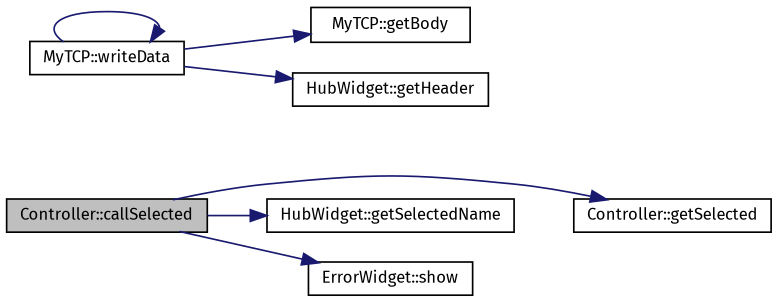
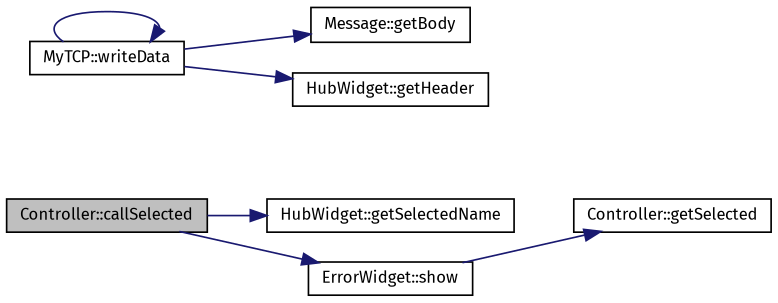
(391, 25) -> (391, 25)
(382, 176) -> (524, 249)
